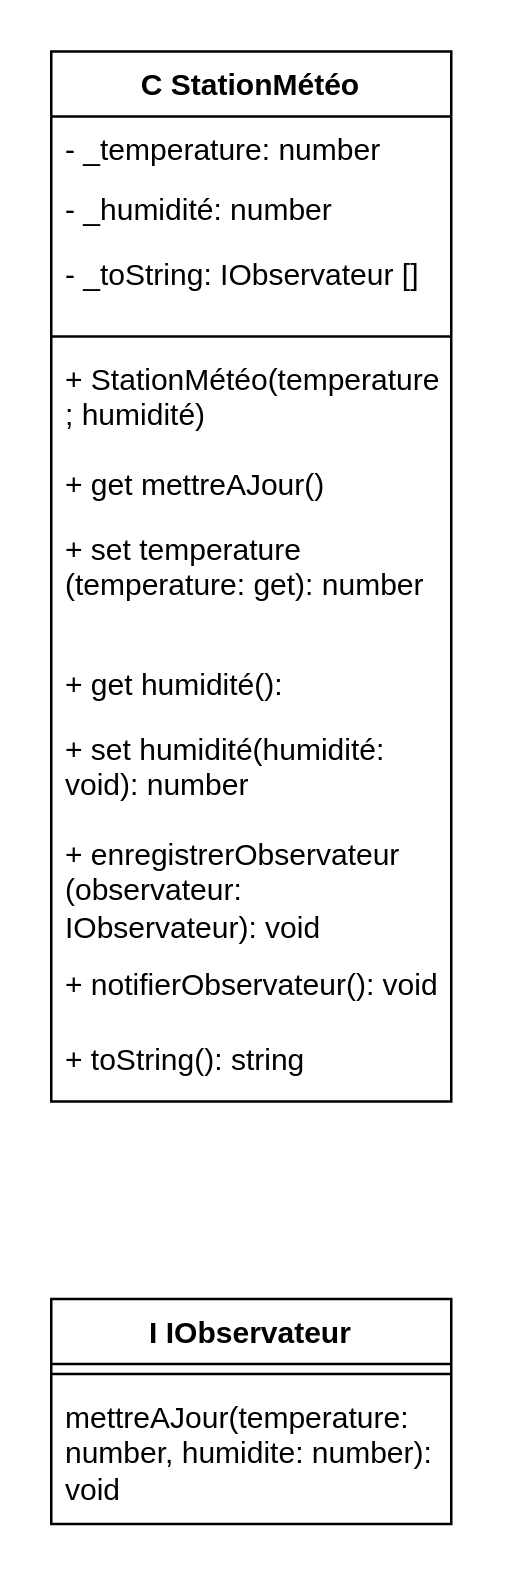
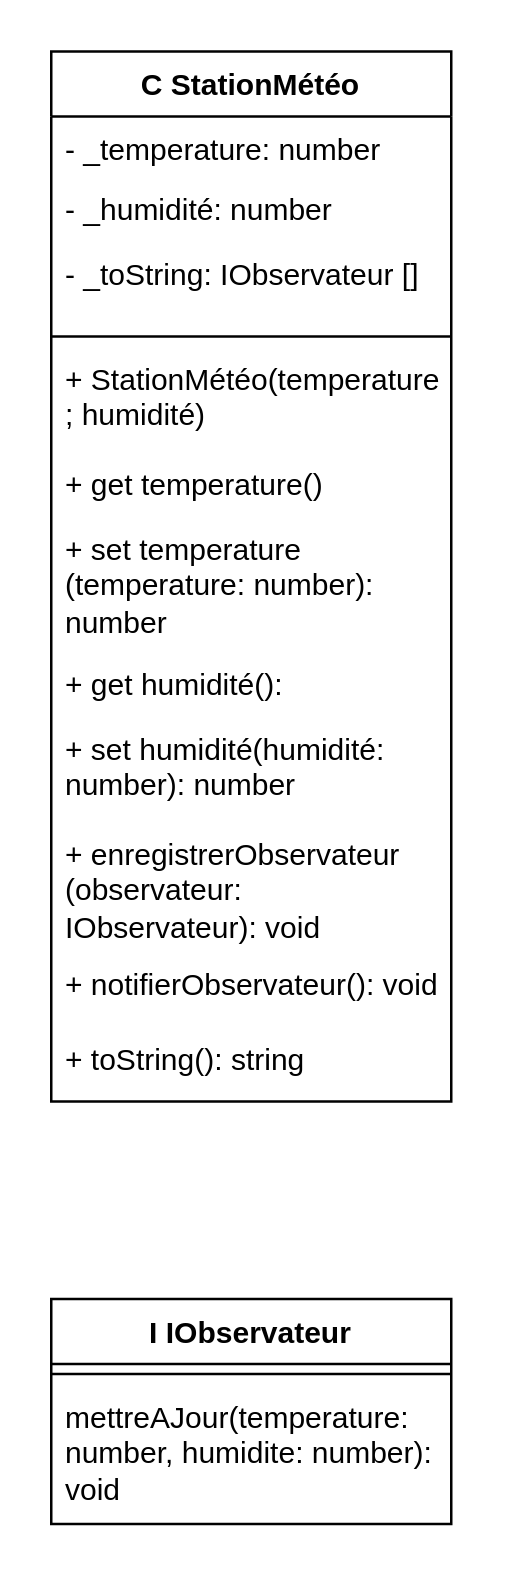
(218, 487) -> (218, 487)
(254, 570) -> (254, 570)
(254, 770) -> (254, 770)
